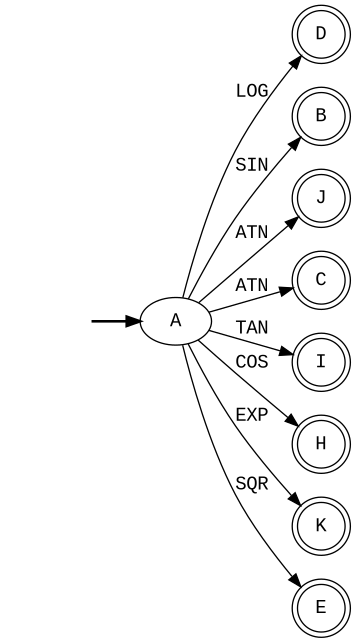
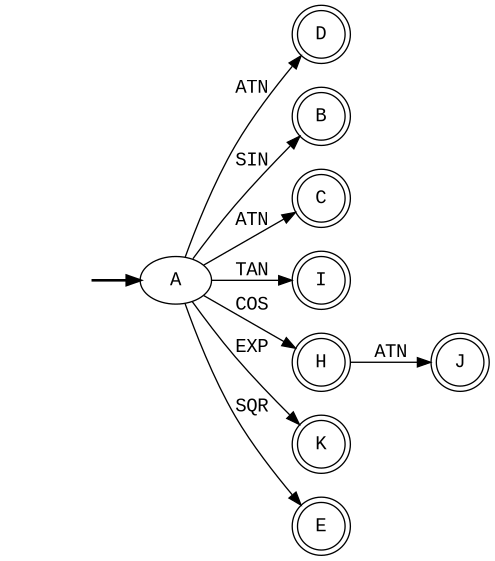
(252, 92) -> (252, 88)
(243, 264) -> (384, 362)
